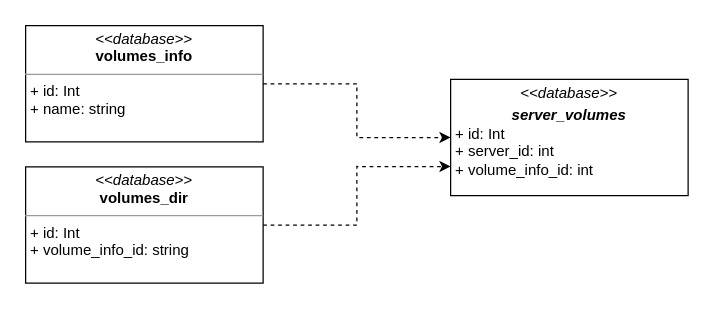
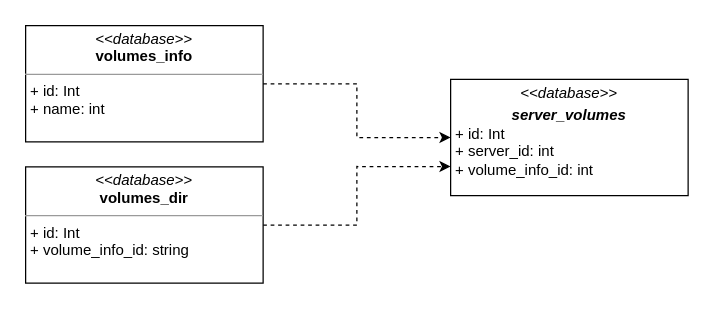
(77, 62) -> (76, 62)
